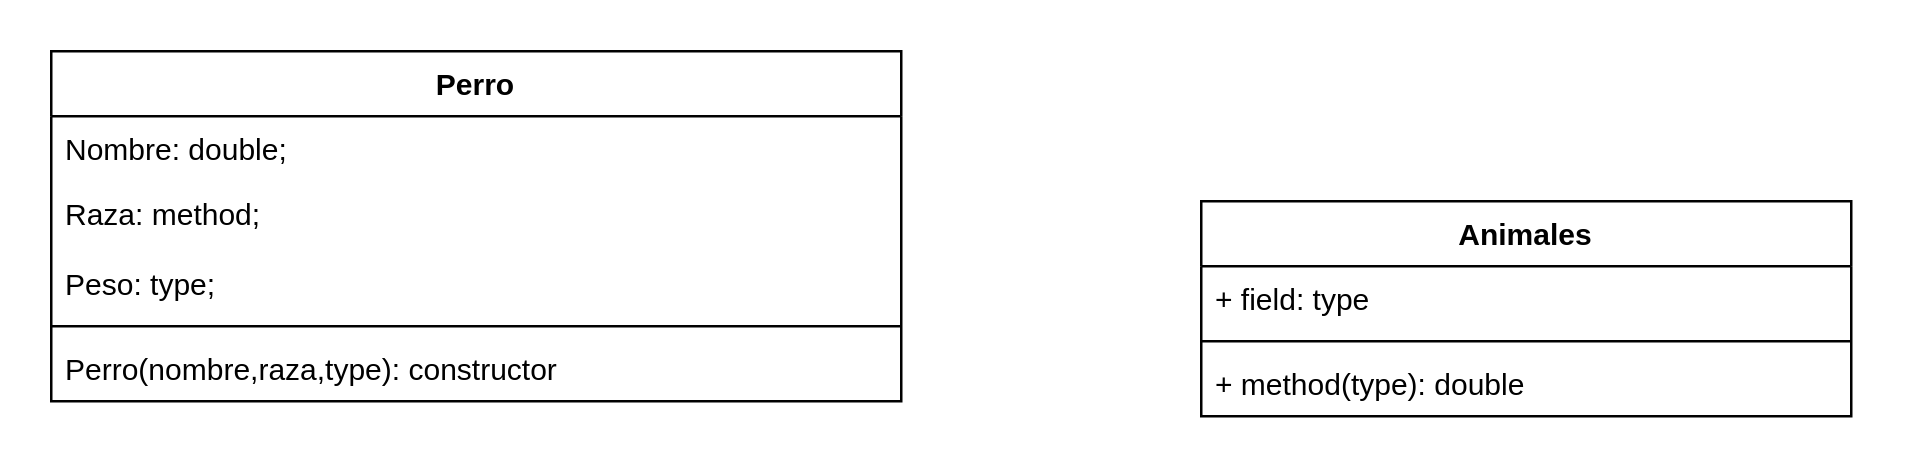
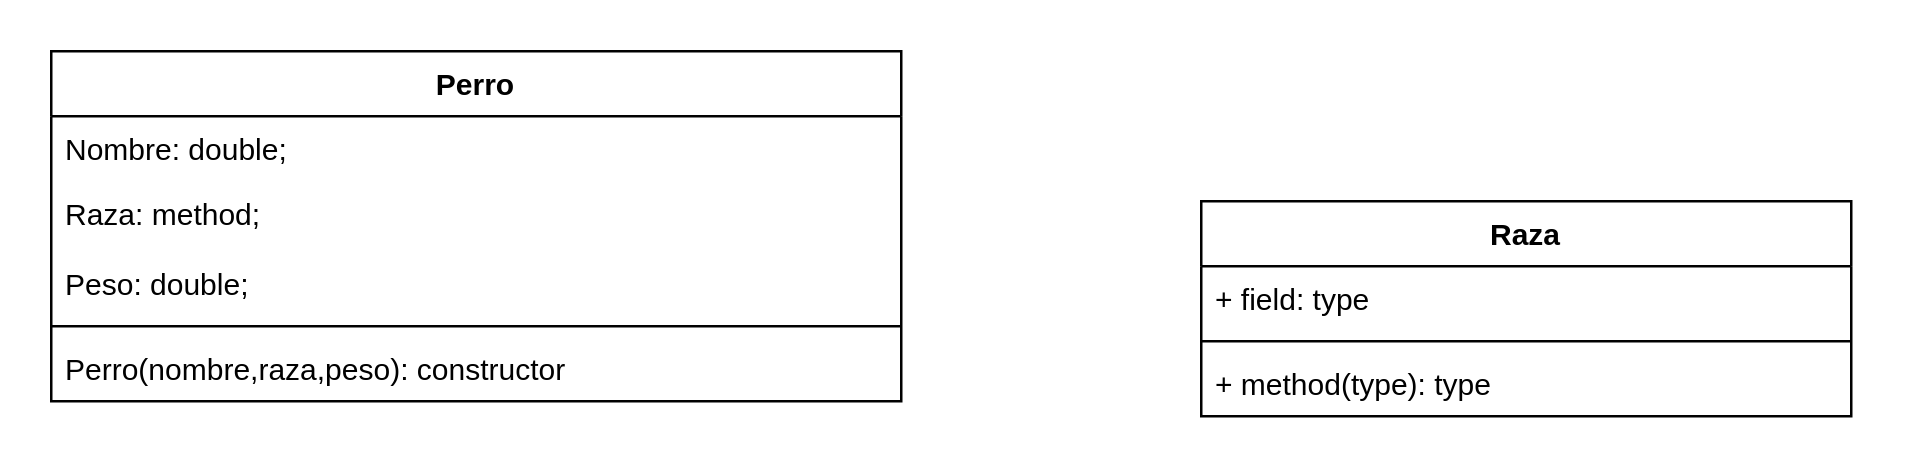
(1525, 235) -> (1525, 235)
(146, 285) -> (159, 285)
(352, 370) -> (352, 370)
(1384, 385) -> (1371, 385)
